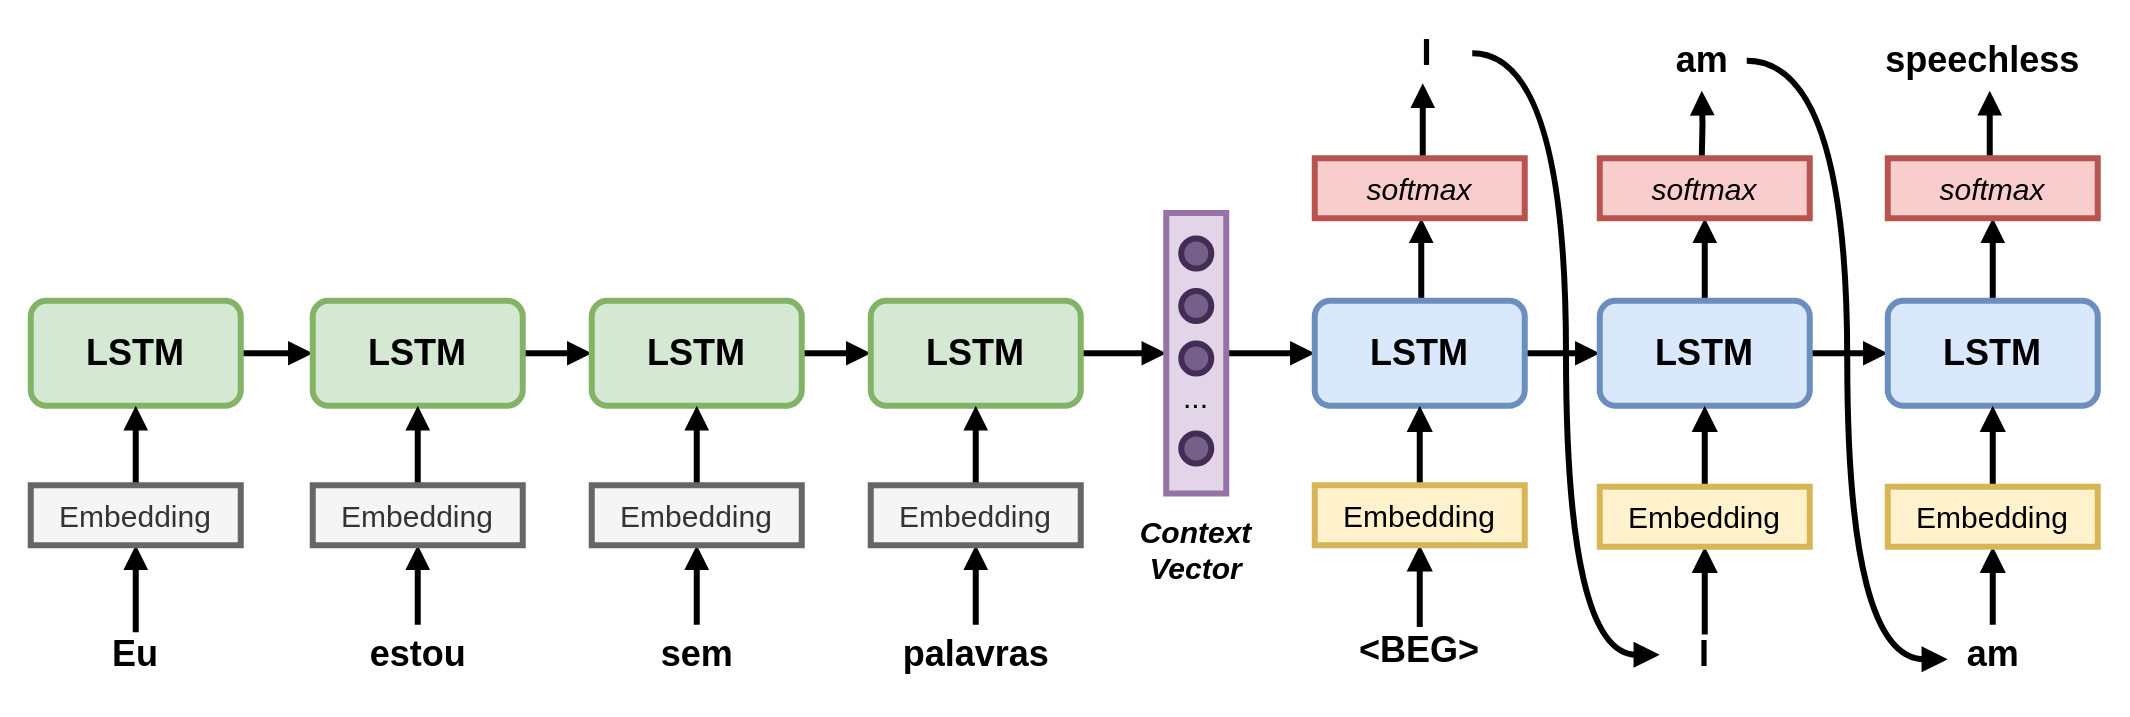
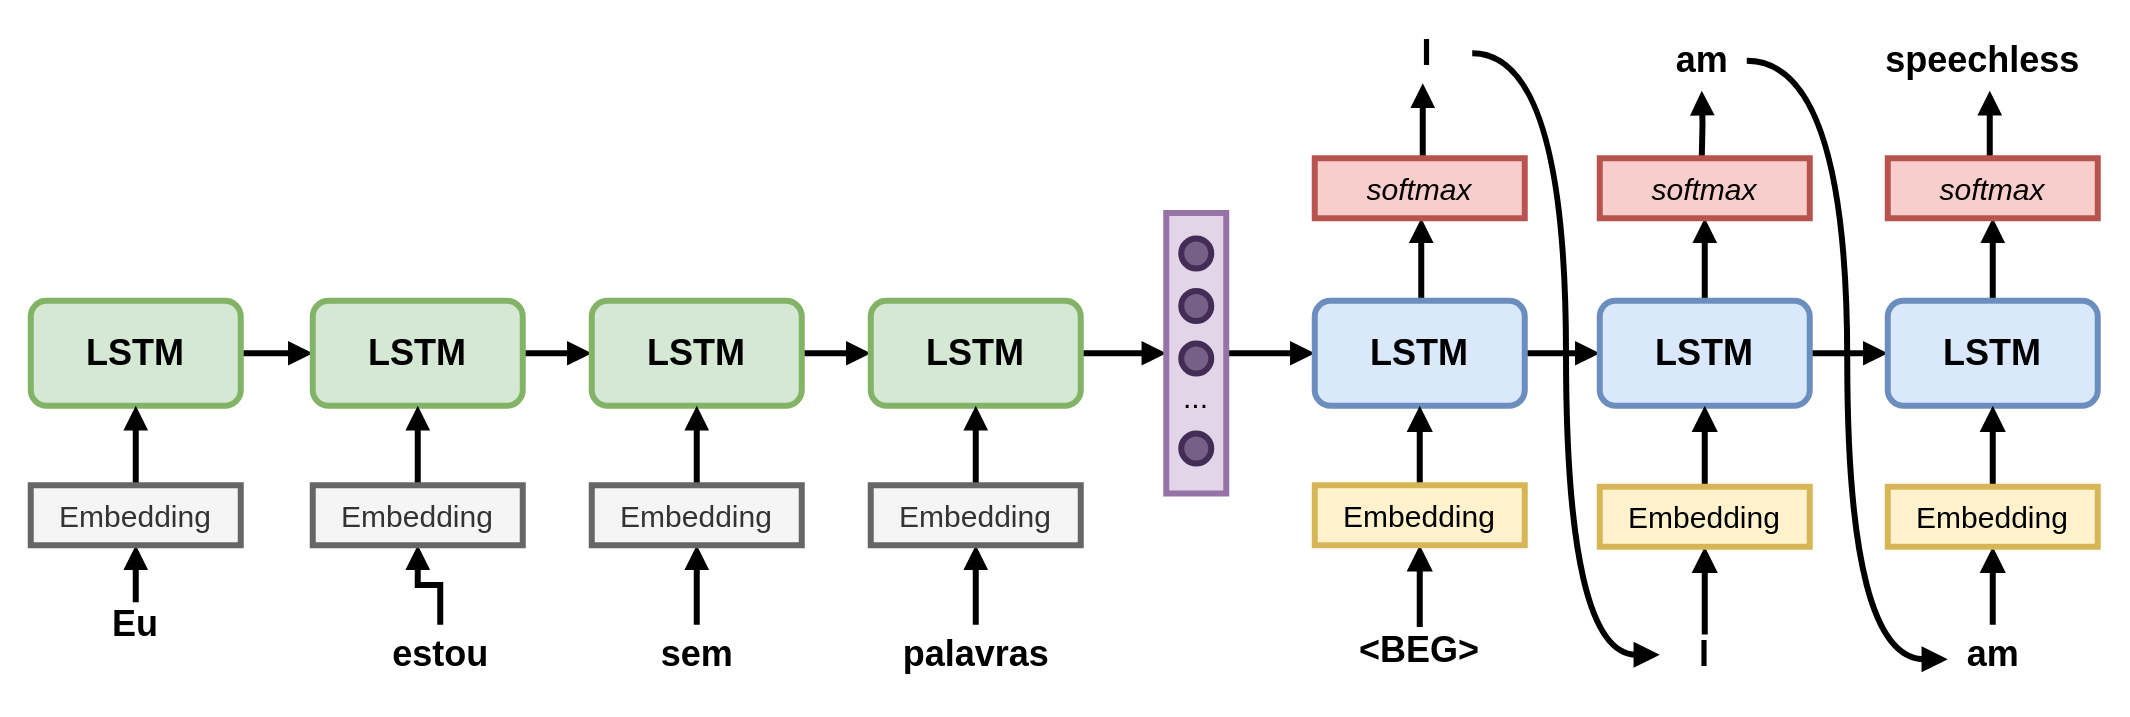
(1196, 550) -> none
(136, 655) -> (136, 625)
(418, 655) -> (440, 655)
